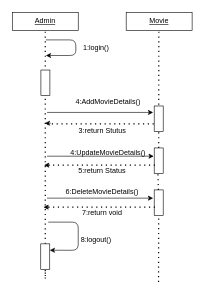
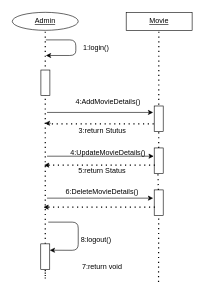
(45, 21) -> (45, 21)
(102, 213) -> (102, 267)
